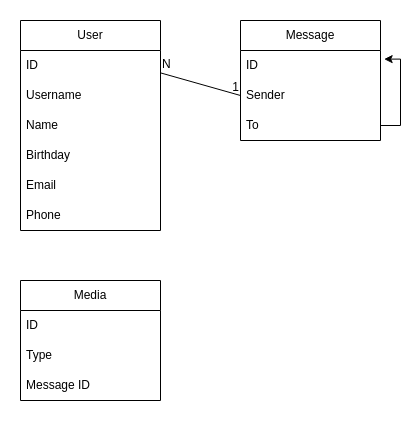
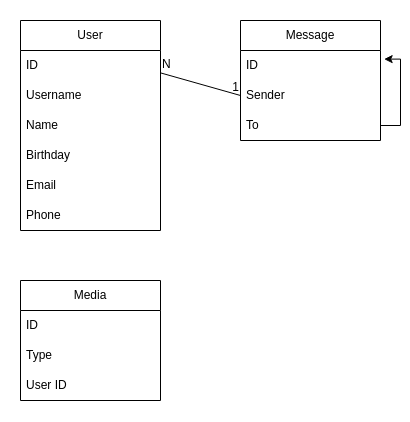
(59, 386) -> (48, 386)
